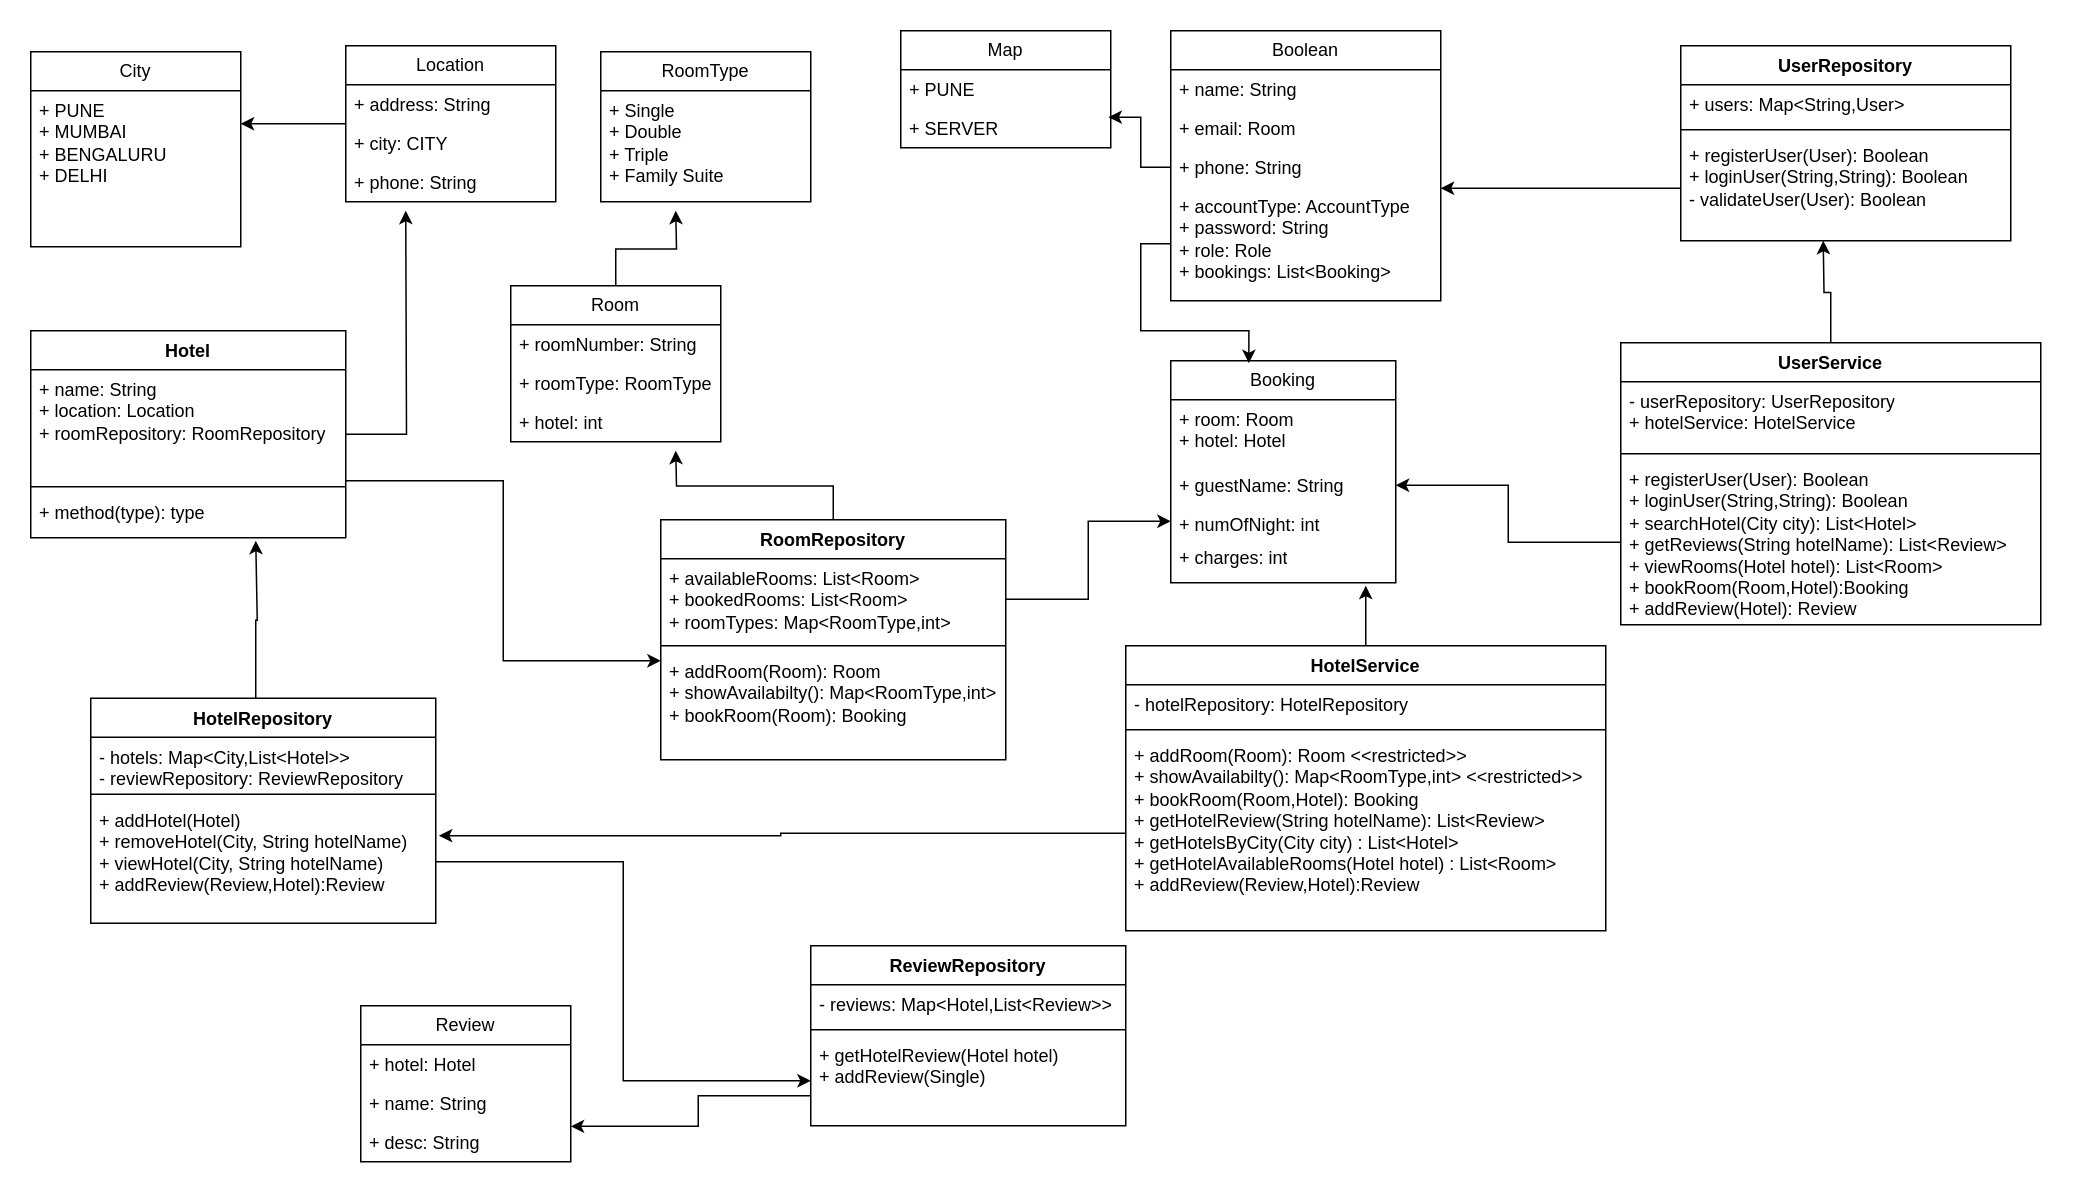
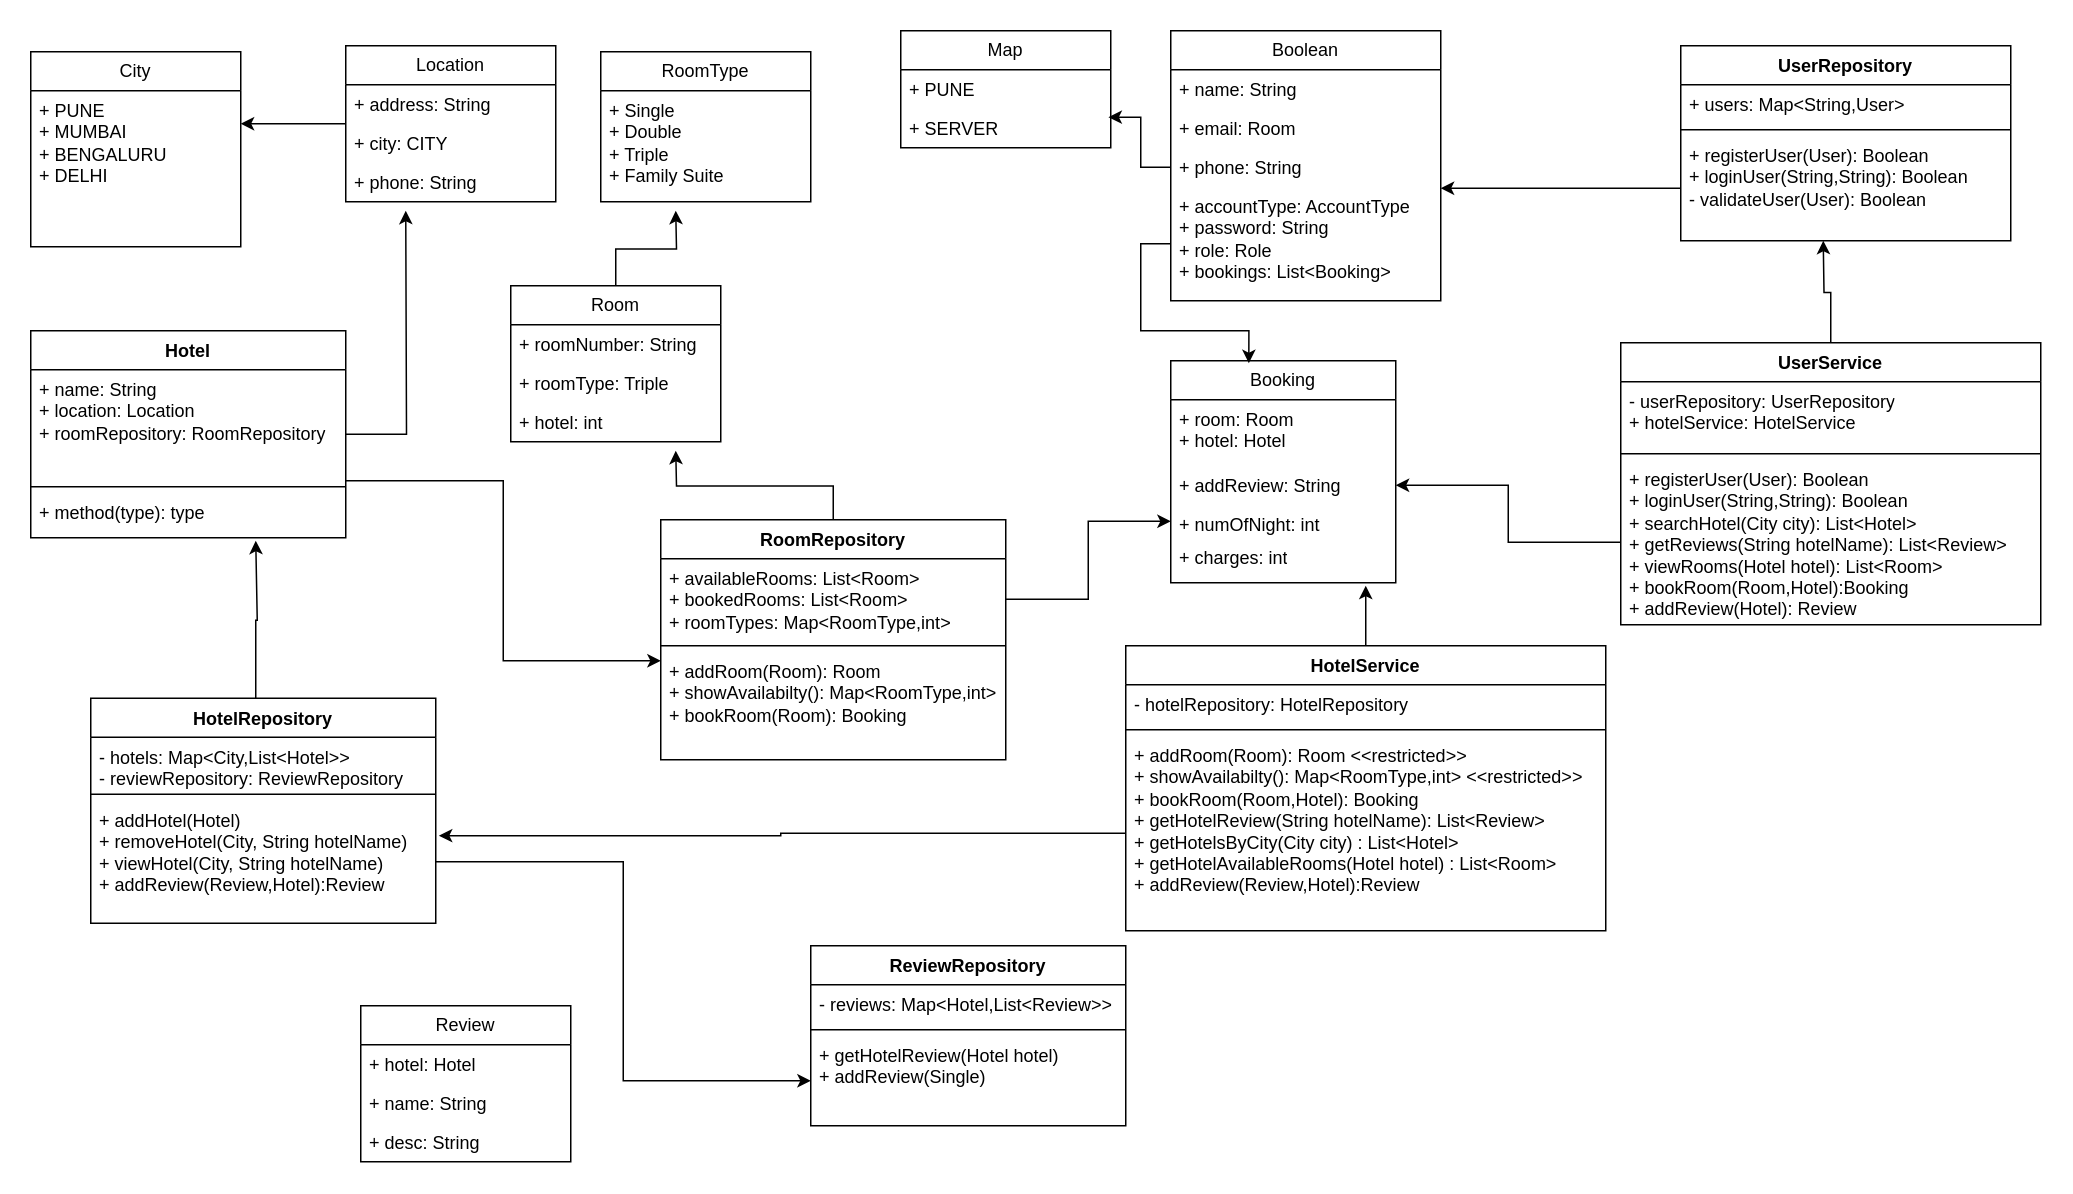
(614, 385) -> (599, 385)
(1266, 487) -> (1264, 487)
(698, 1115) -> none
